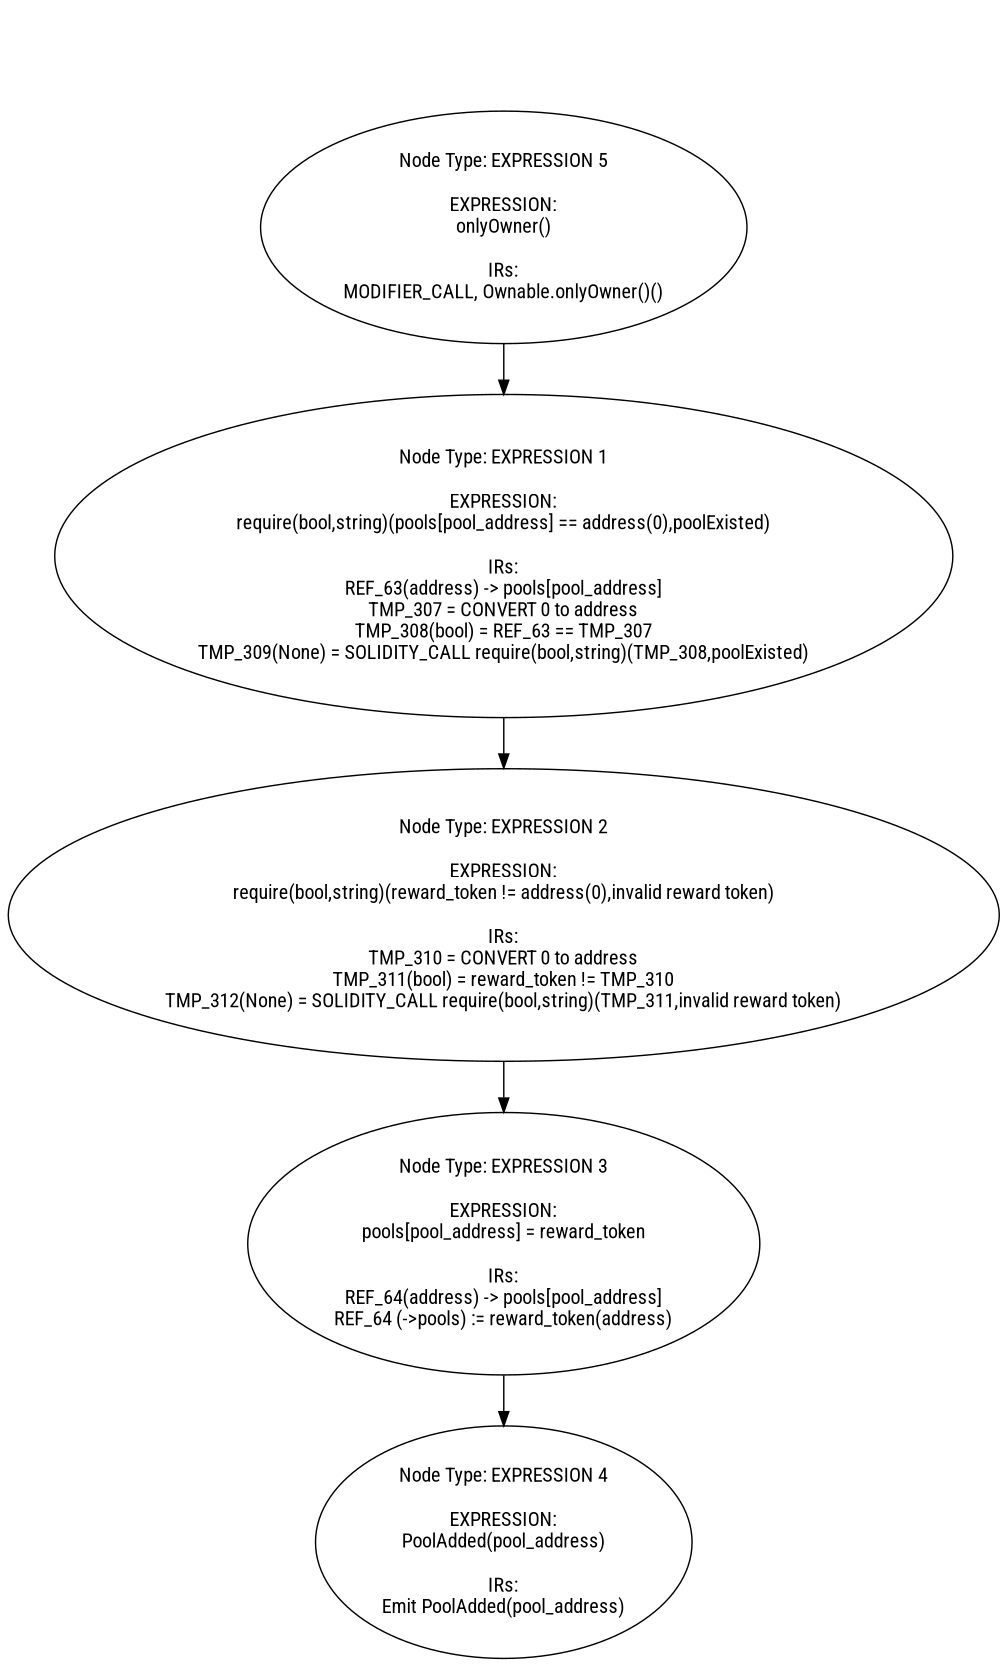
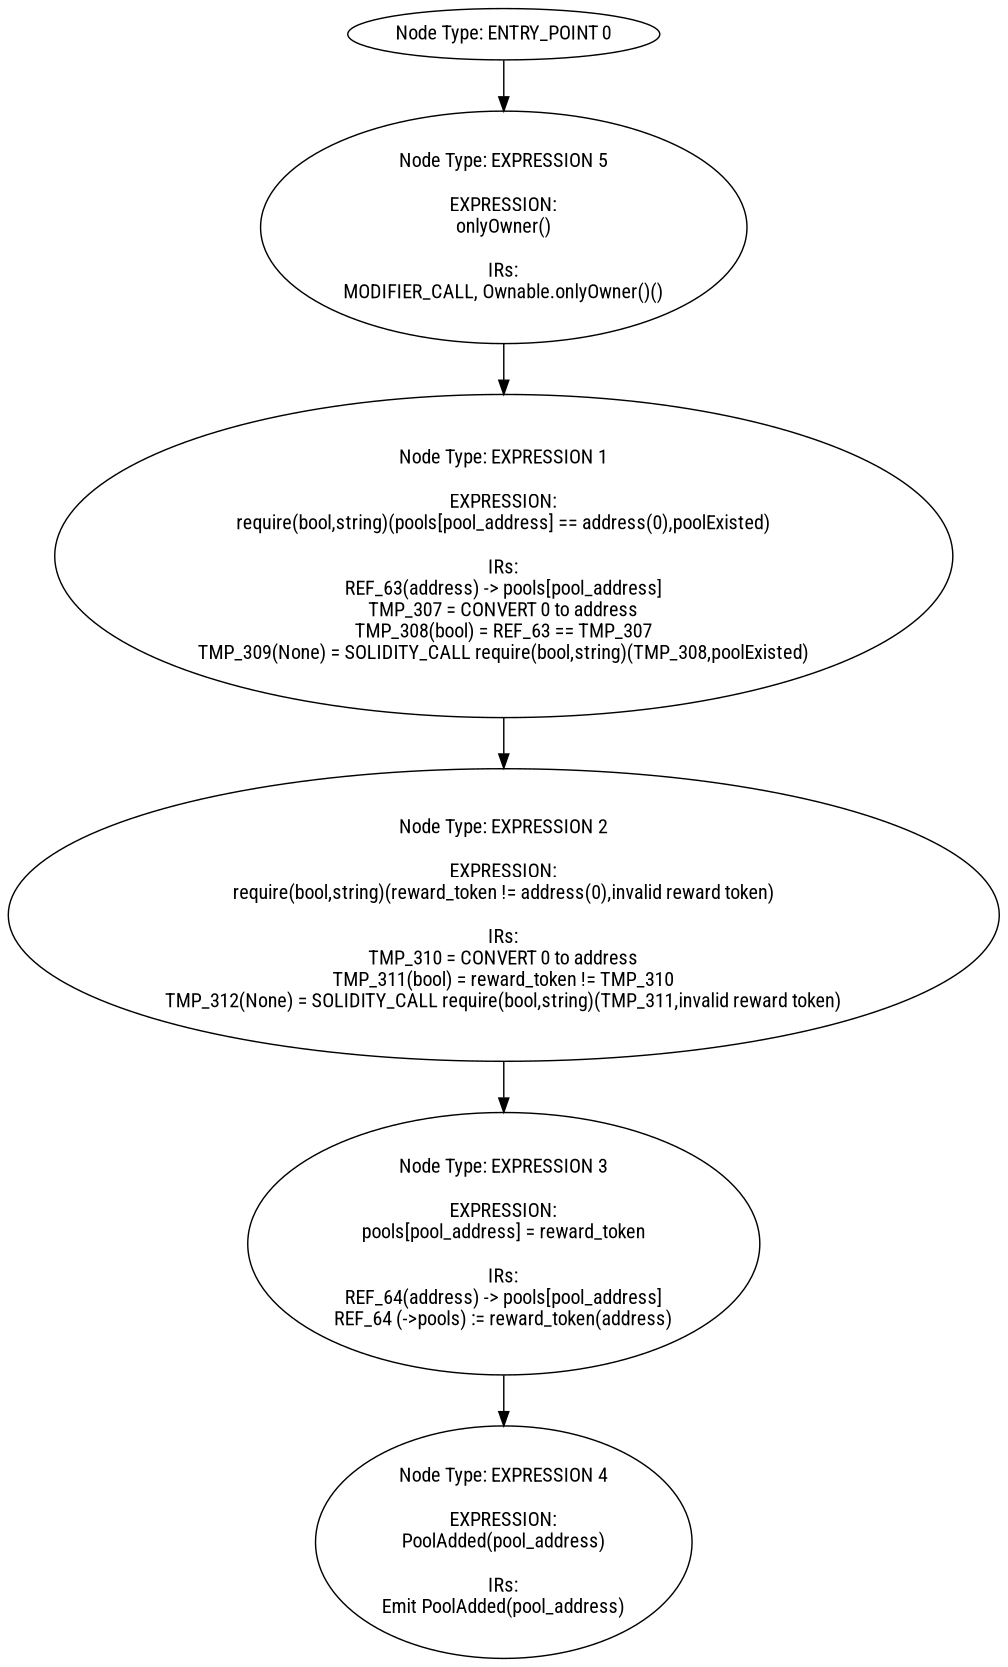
none -> (504, 34)
